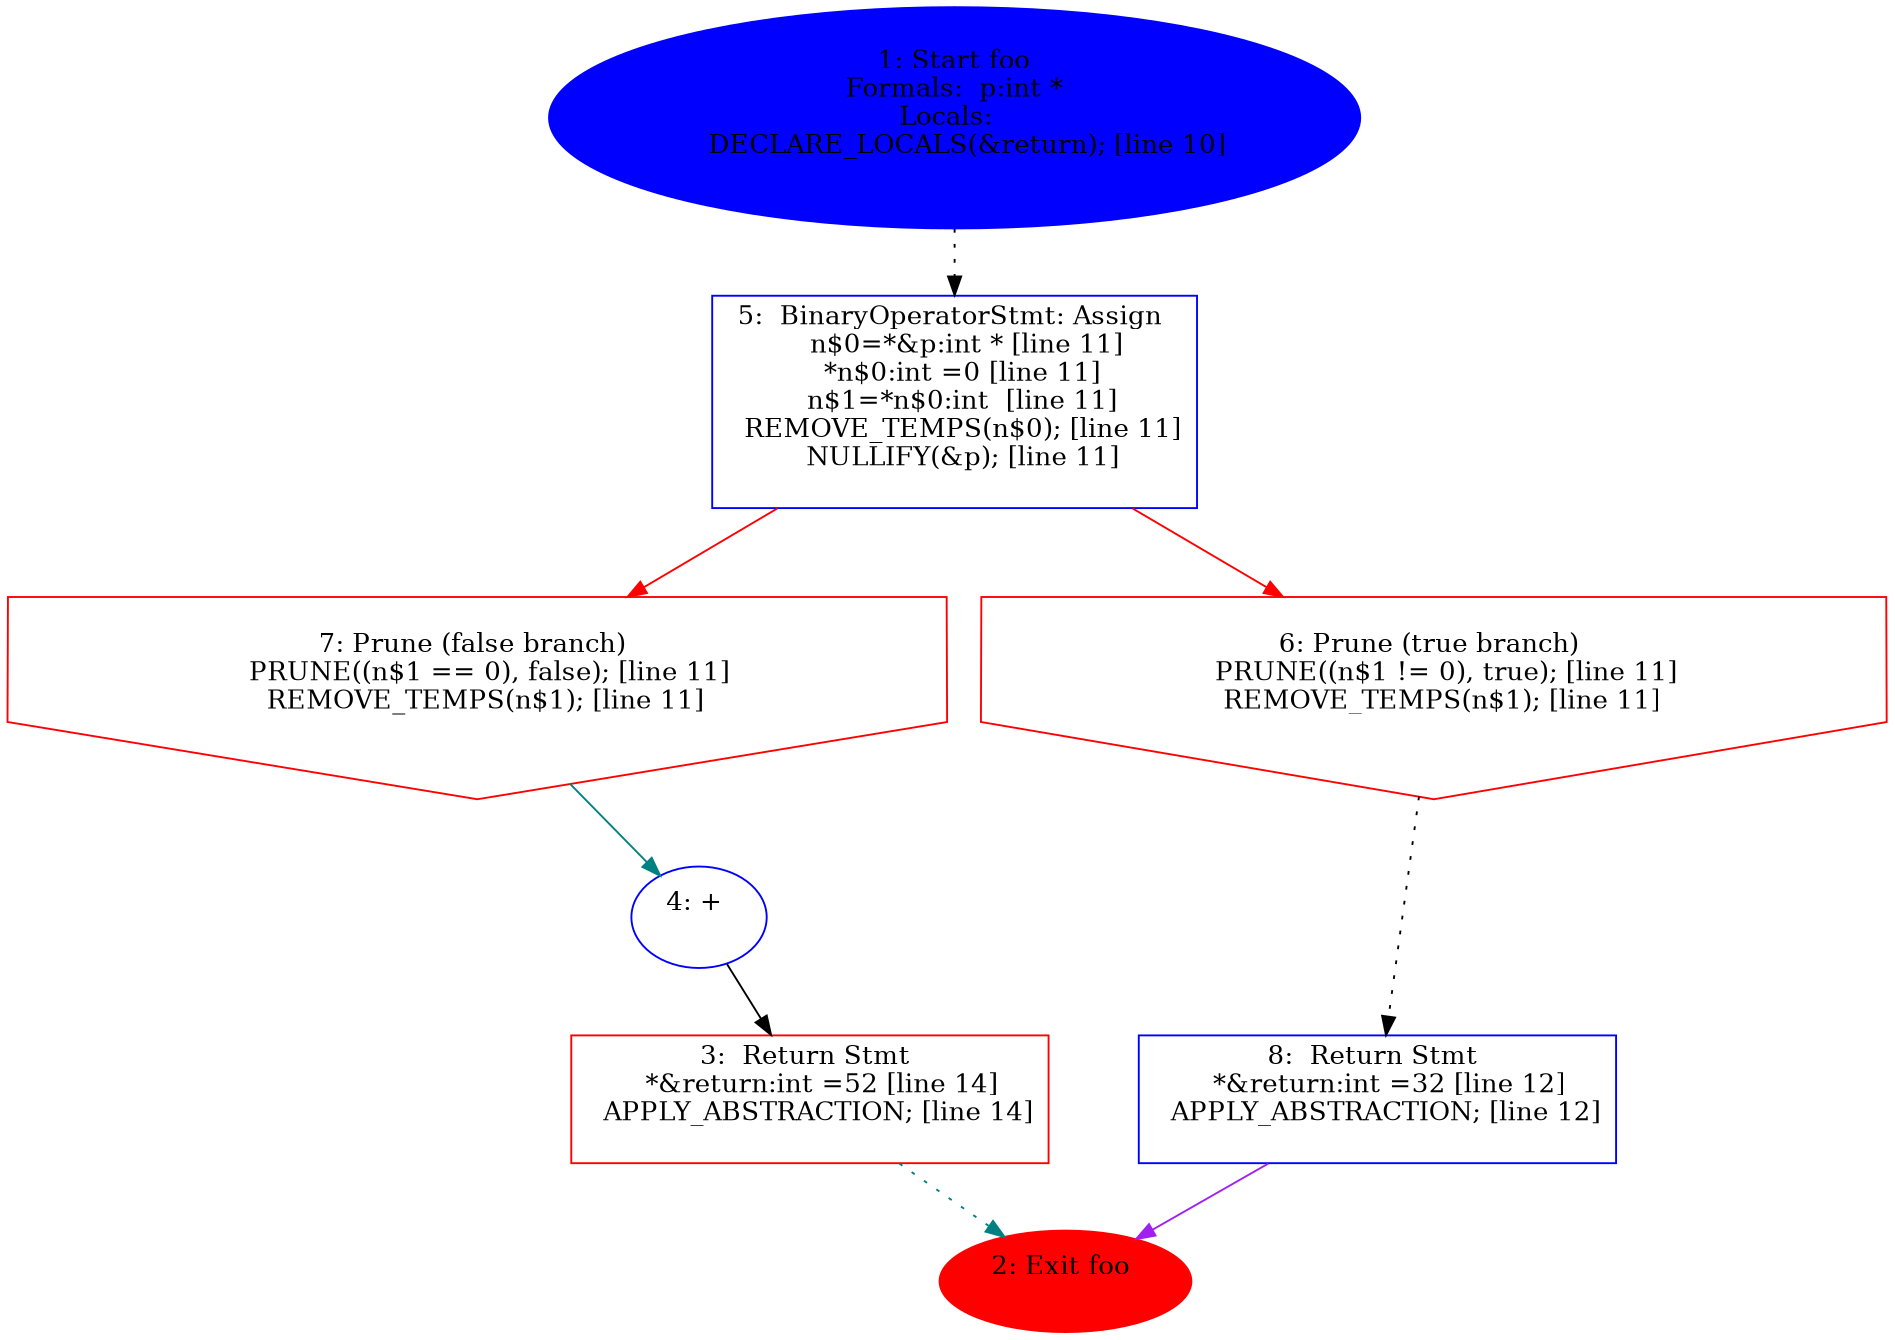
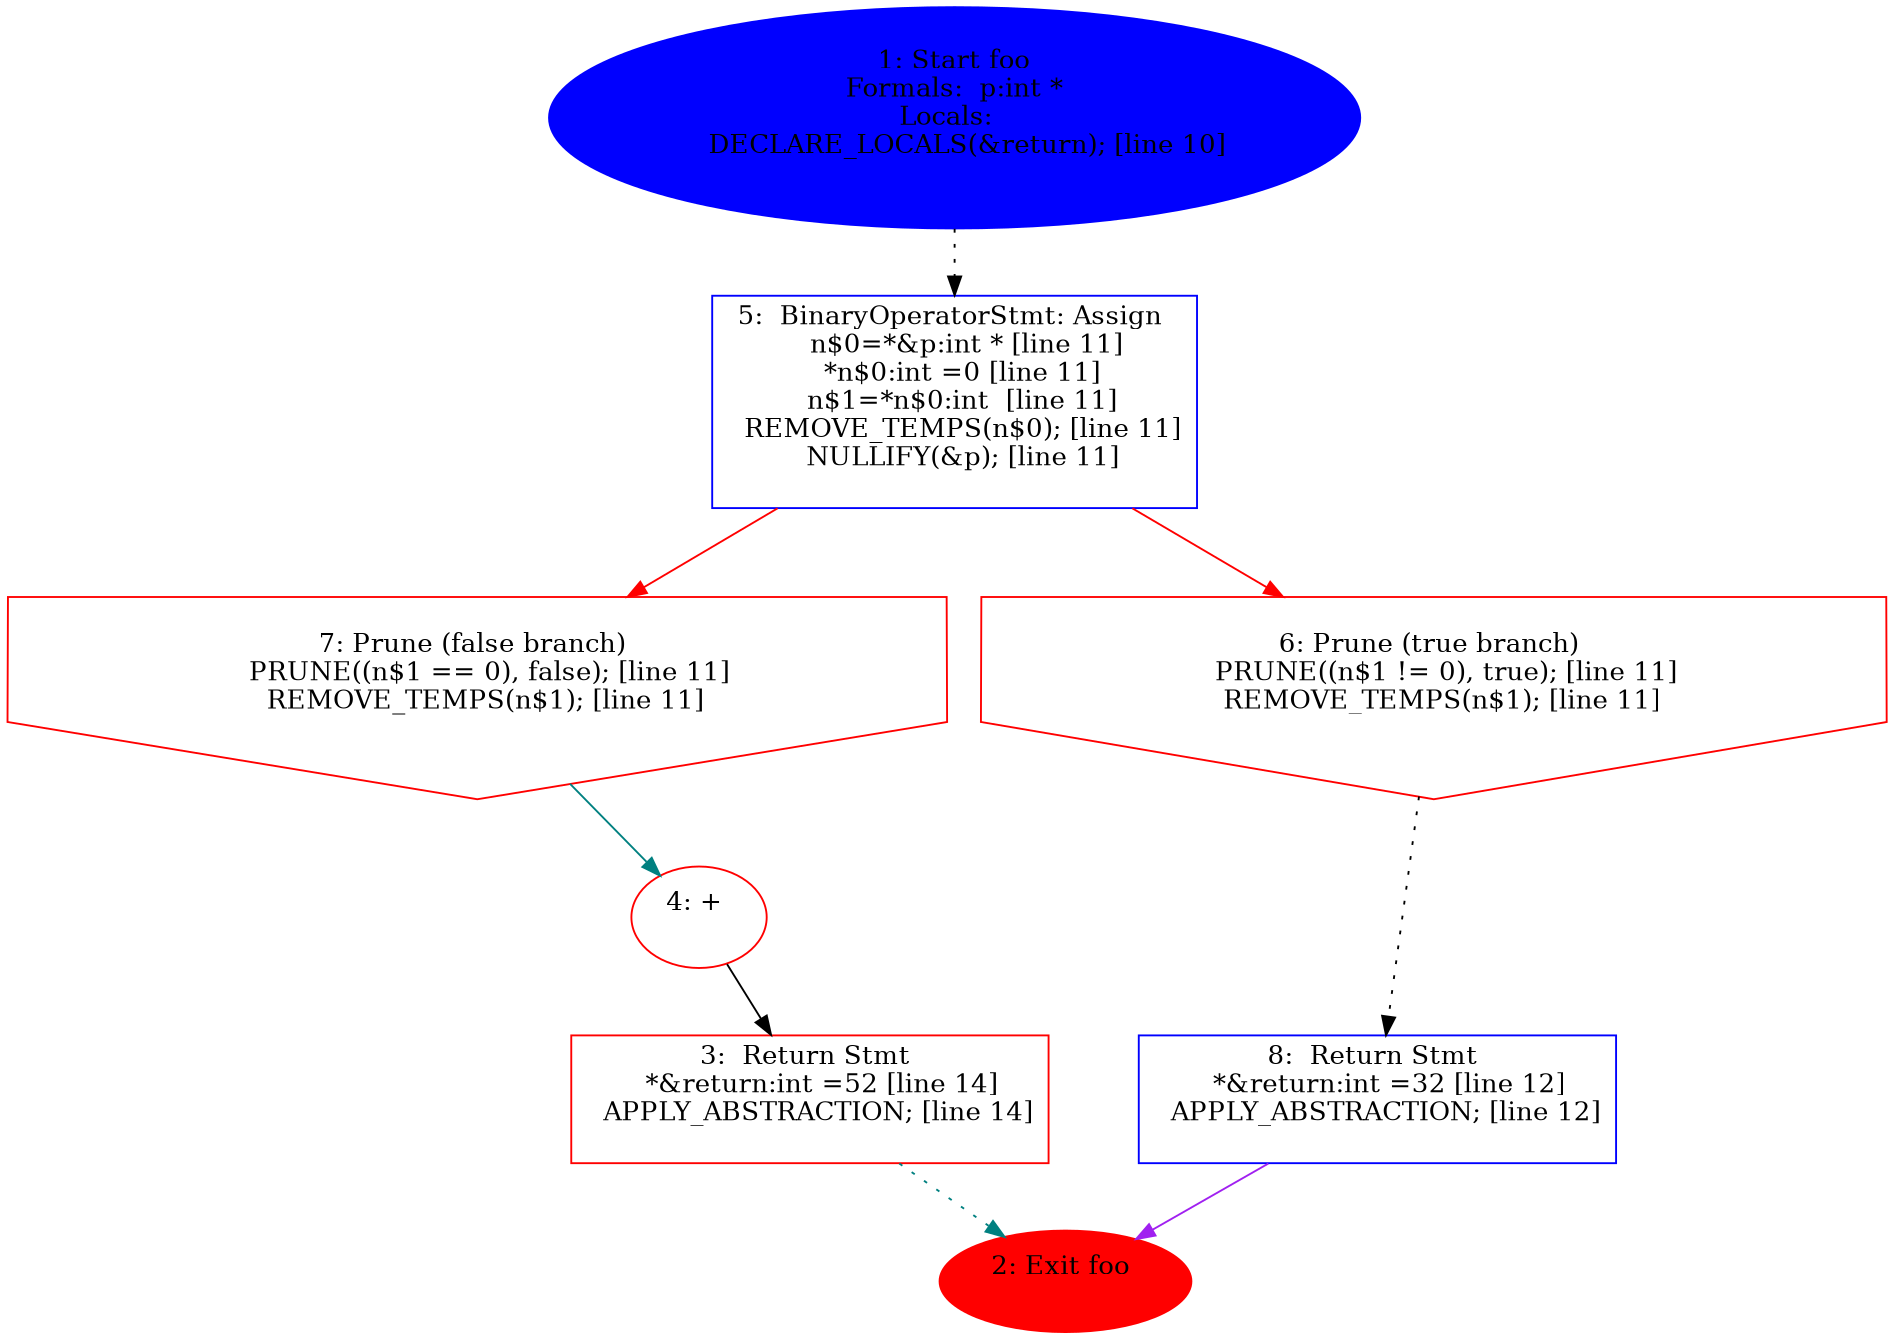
(699, 917) -> (699, 917)
